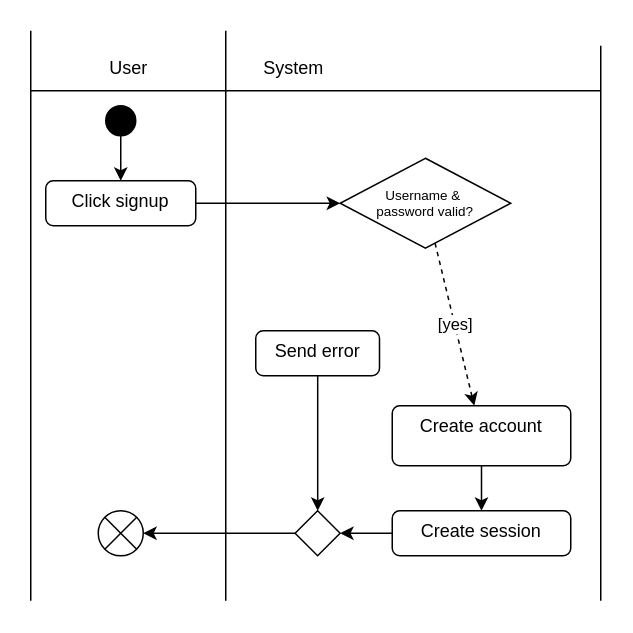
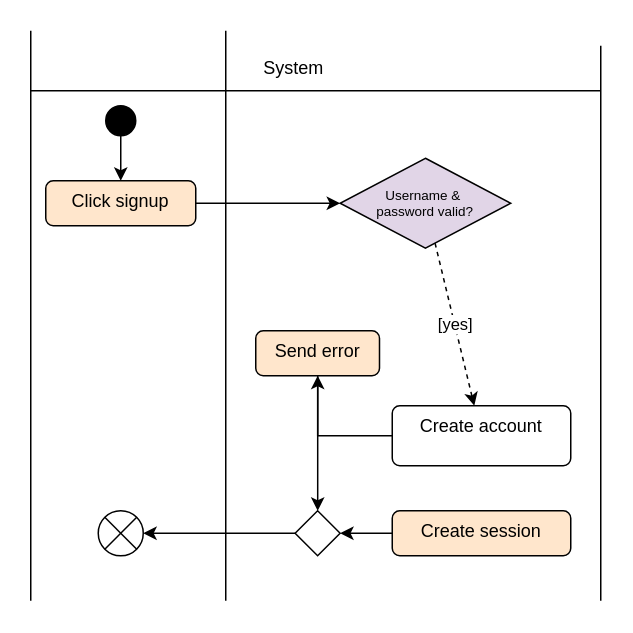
(128, 68) -> none
(121, 203) -> (121, 203)
(425, 203) -> (425, 203)
(318, 353) -> (318, 353)
(482, 494) -> (356, 436)
(482, 533) -> (482, 533)
